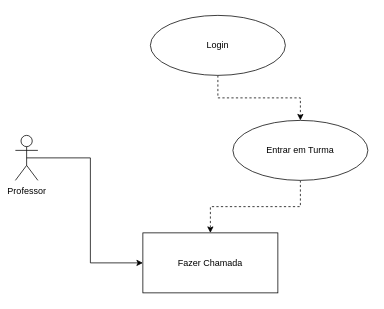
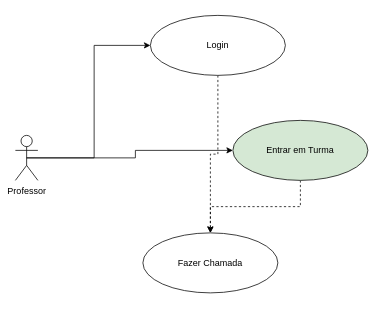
none -> (118, 45)
(300, 107) -> (218, 152)
(300, 150) -> (300, 150)
(90, 212) -> (177, 150)
(210, 263) -> (210, 263)
